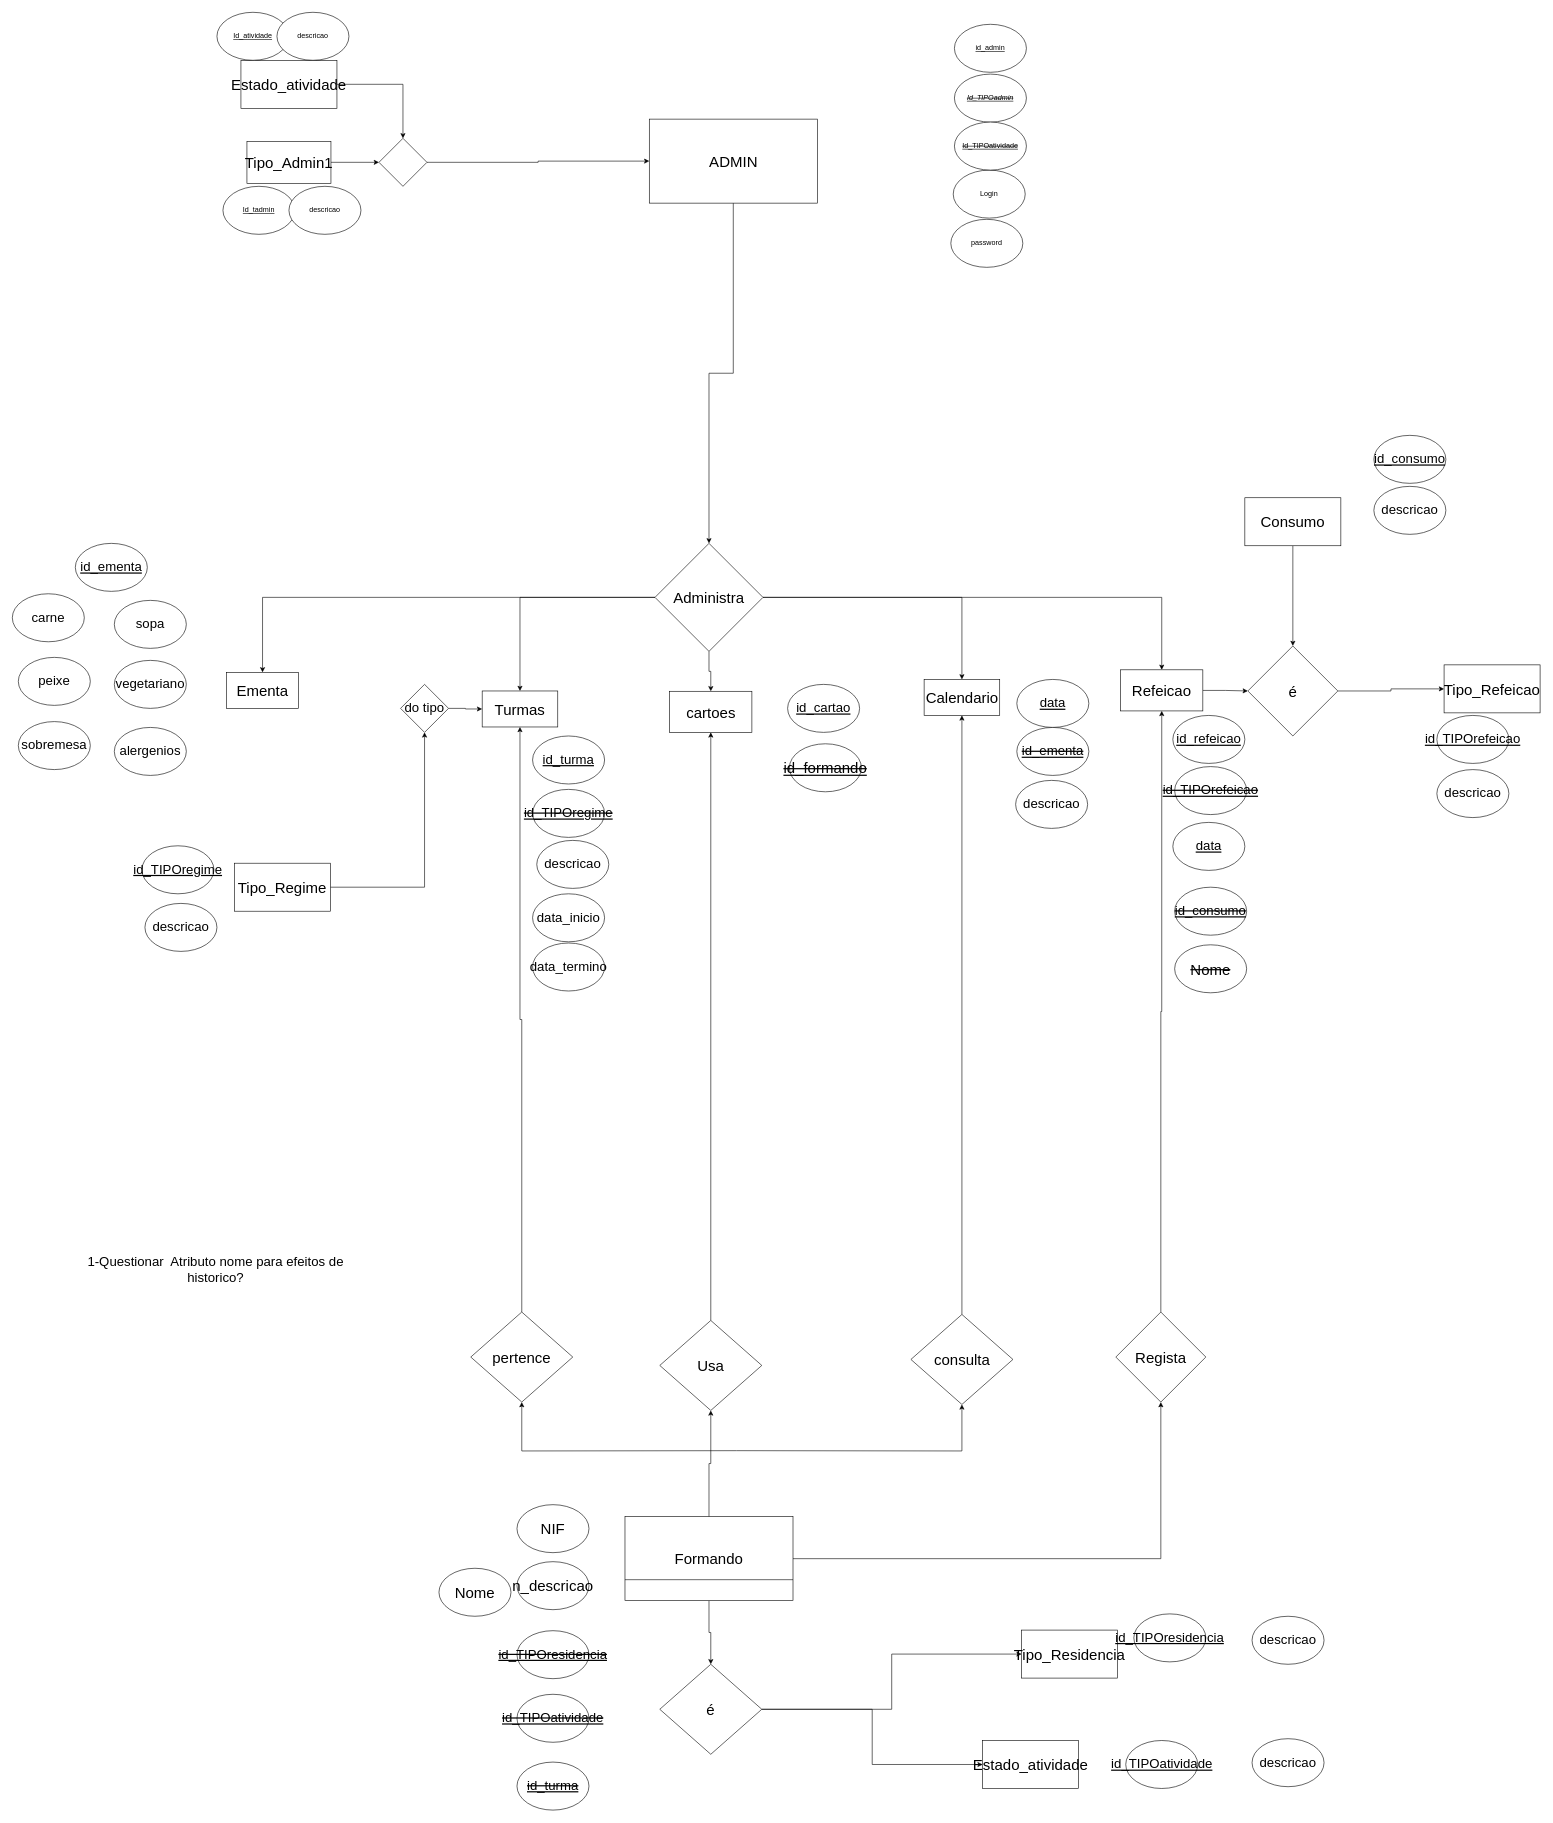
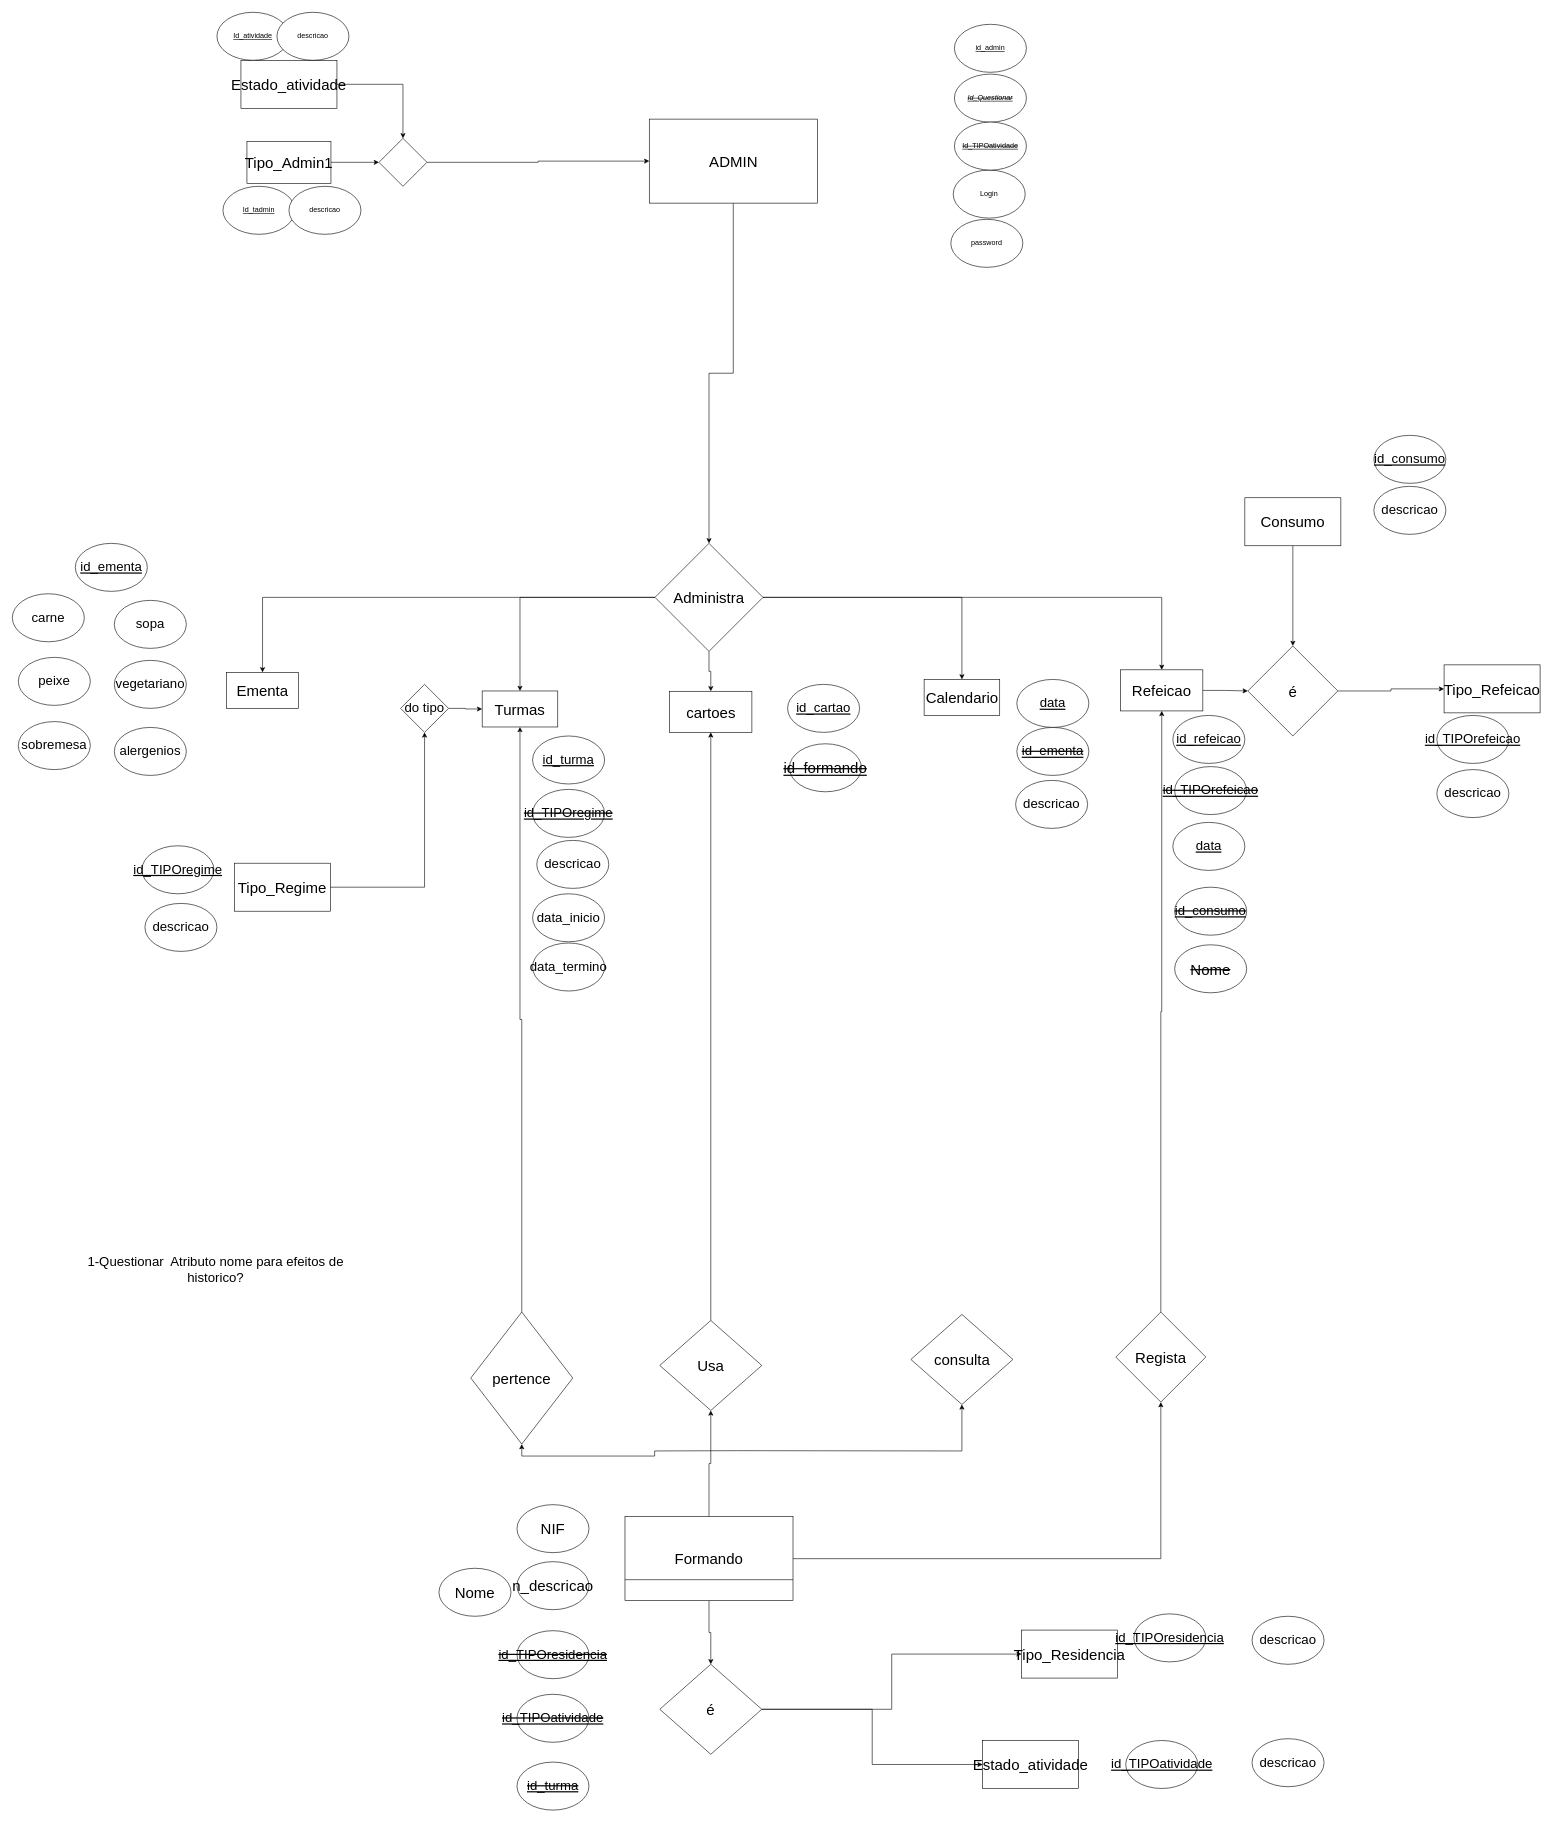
(990, 98) -> (990, 98)
(962, 720) -> none
(522, 1357) -> (522, 1378)
